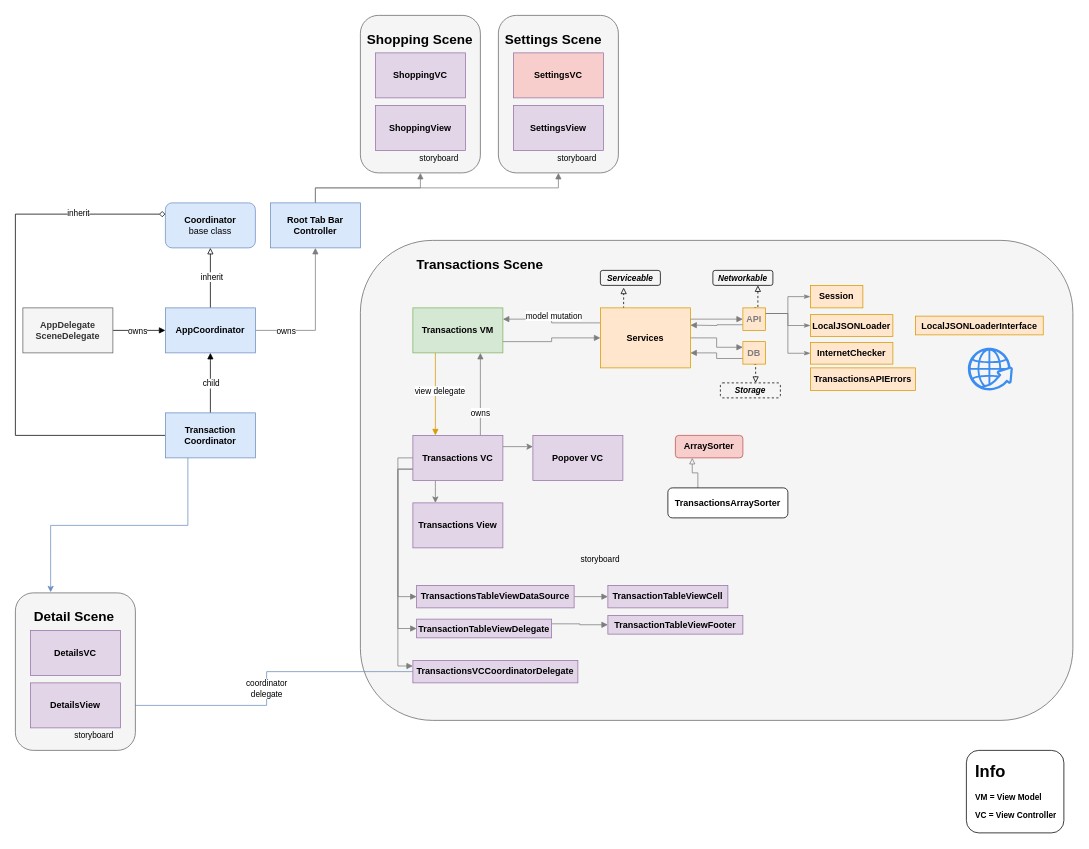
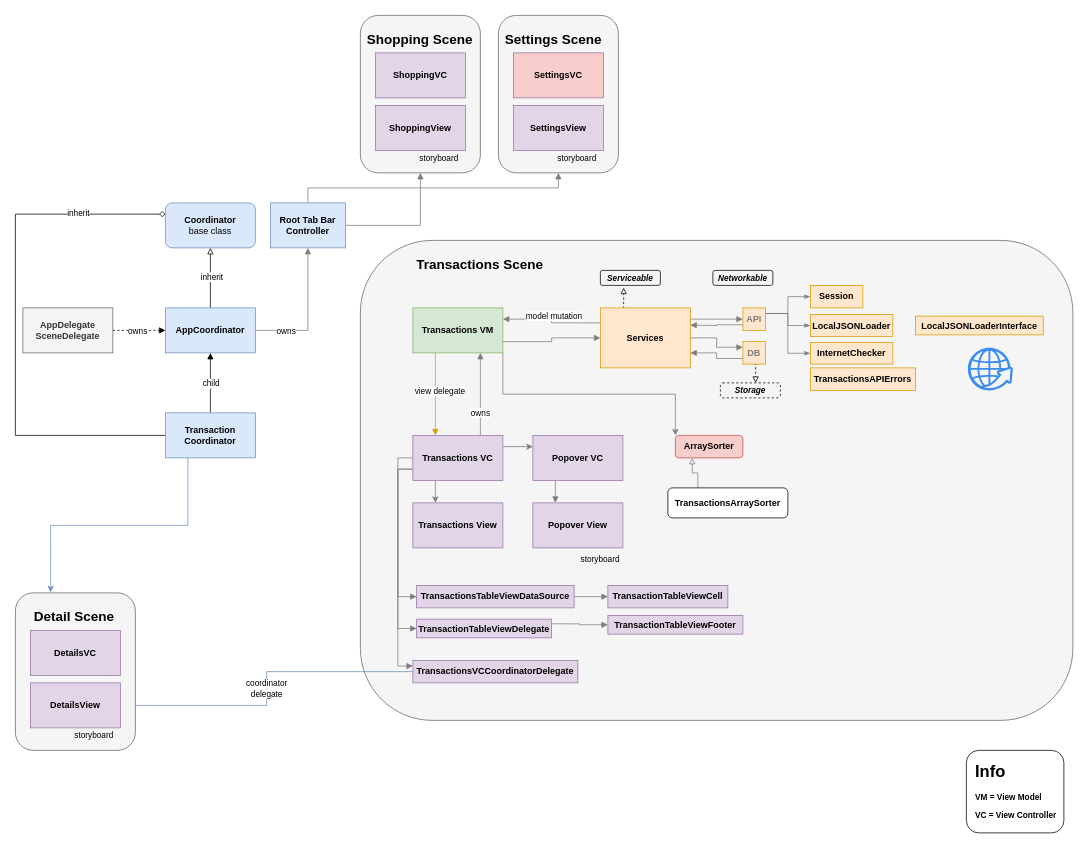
(315, 225) -> (308, 225)
(758, 301) -> none
(120, 330) -> (120, 330)
none -> (675, 410)
none -> (555, 489)
none -> (578, 525)
